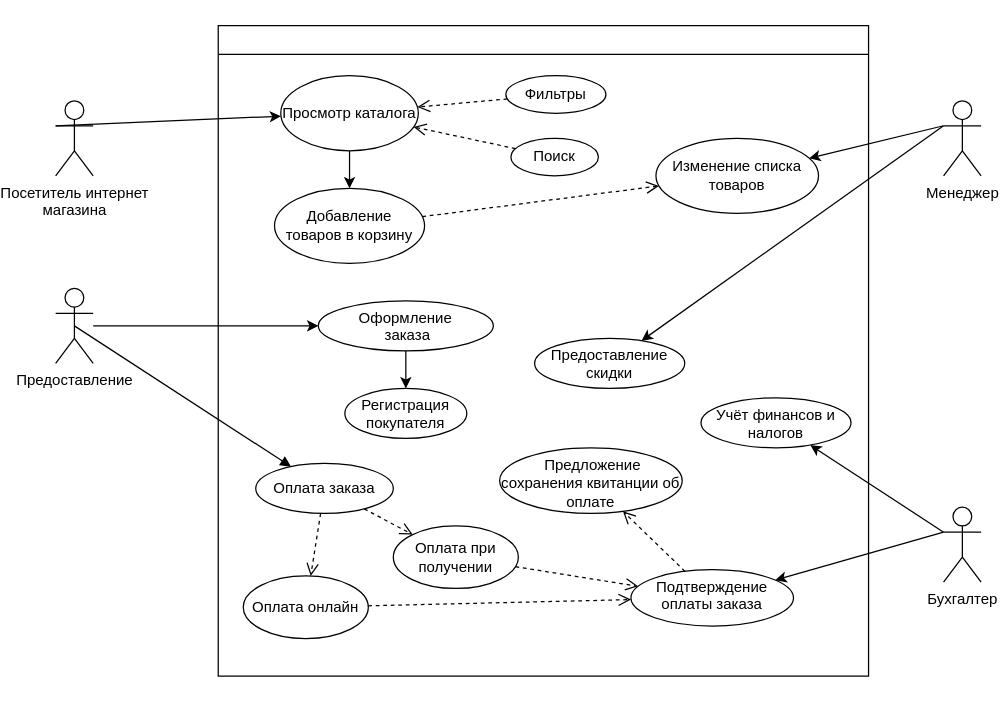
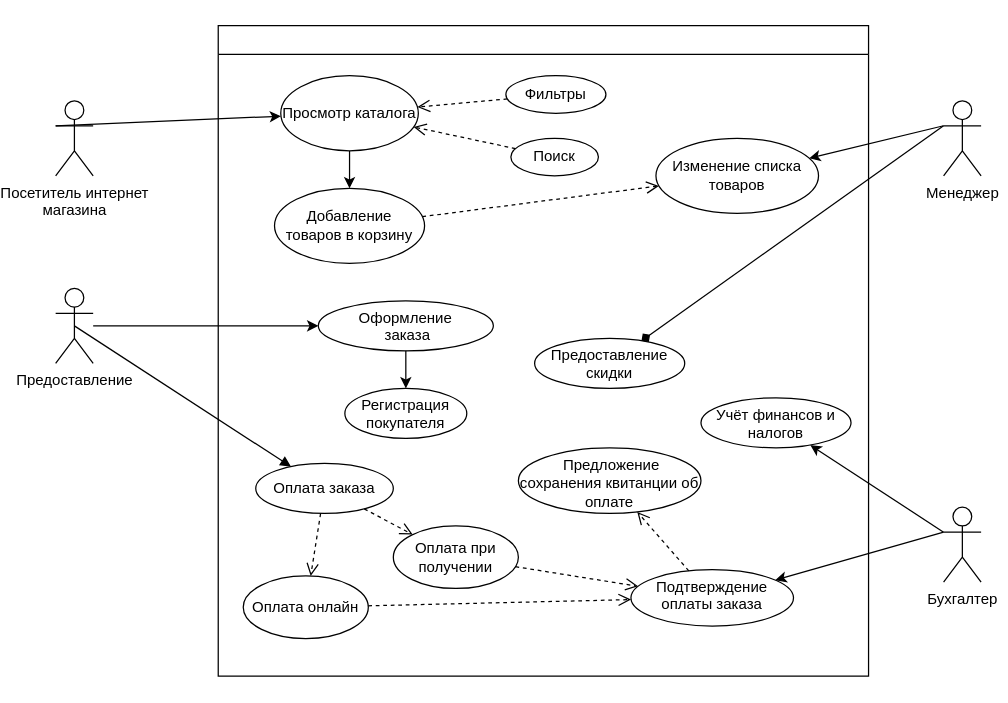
(648, 335) -> (649, 335)
(591, 480) -> (609, 480)
